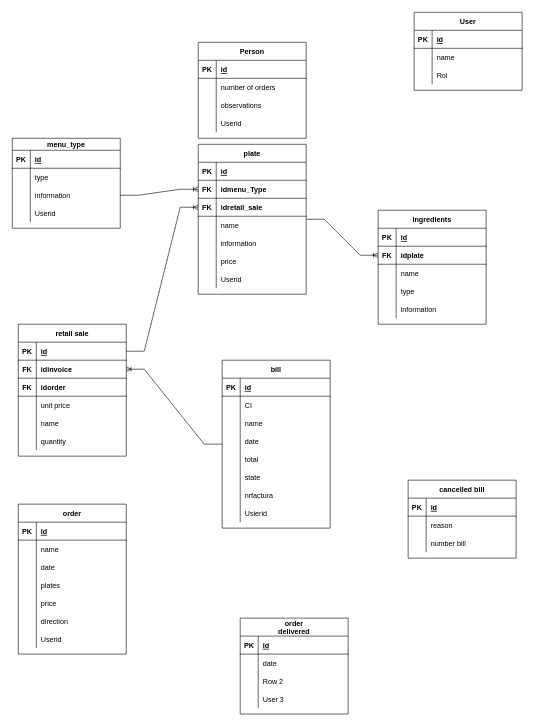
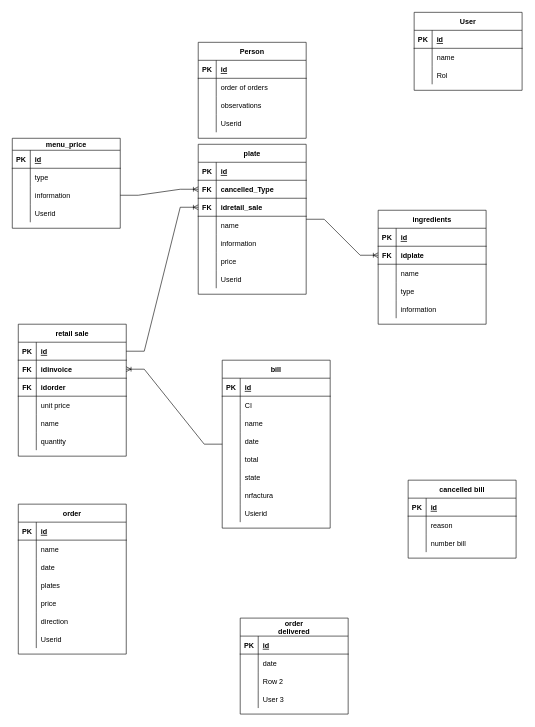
(251, 88) -> (249, 88)
(66, 145) -> (66, 145)
(242, 190) -> (247, 190)
